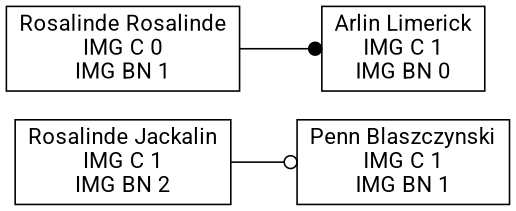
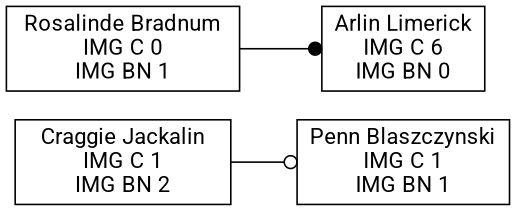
(123, 49) -> (123, 49)
(403, 49) -> (403, 49)
(123, 162) -> (123, 162)
